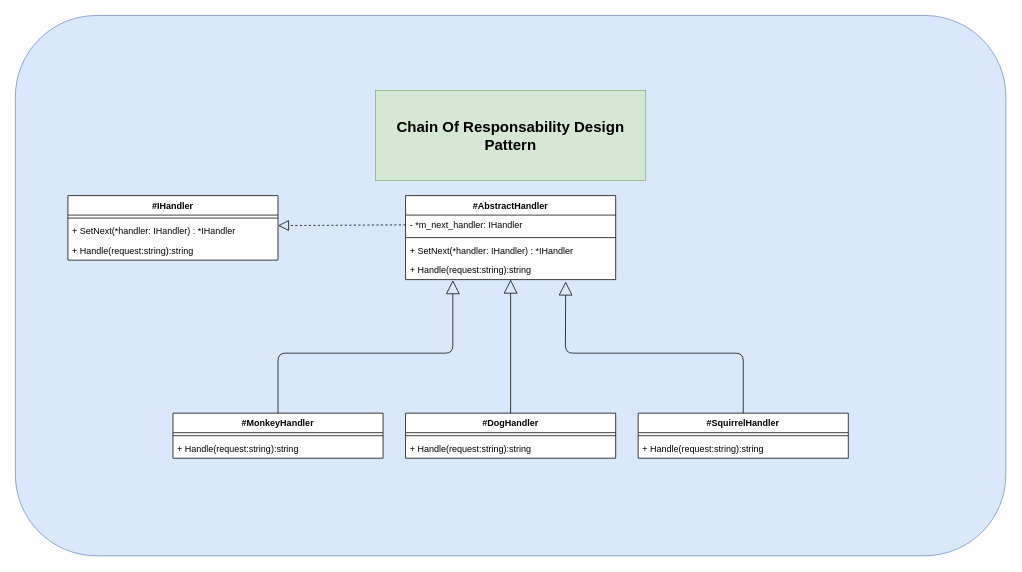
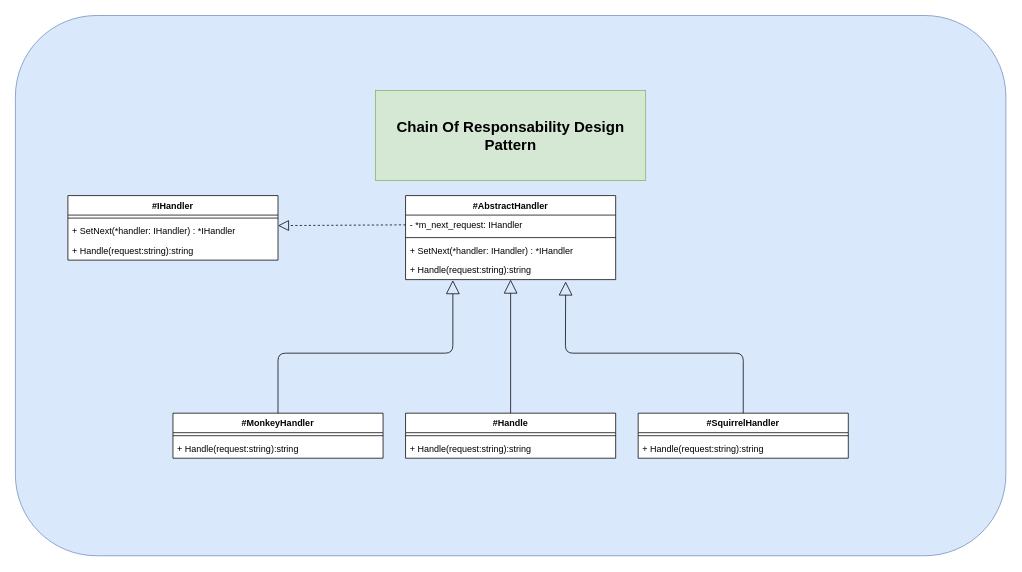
(472, 225) -> (473, 225)
(510, 423) -> (510, 423)
